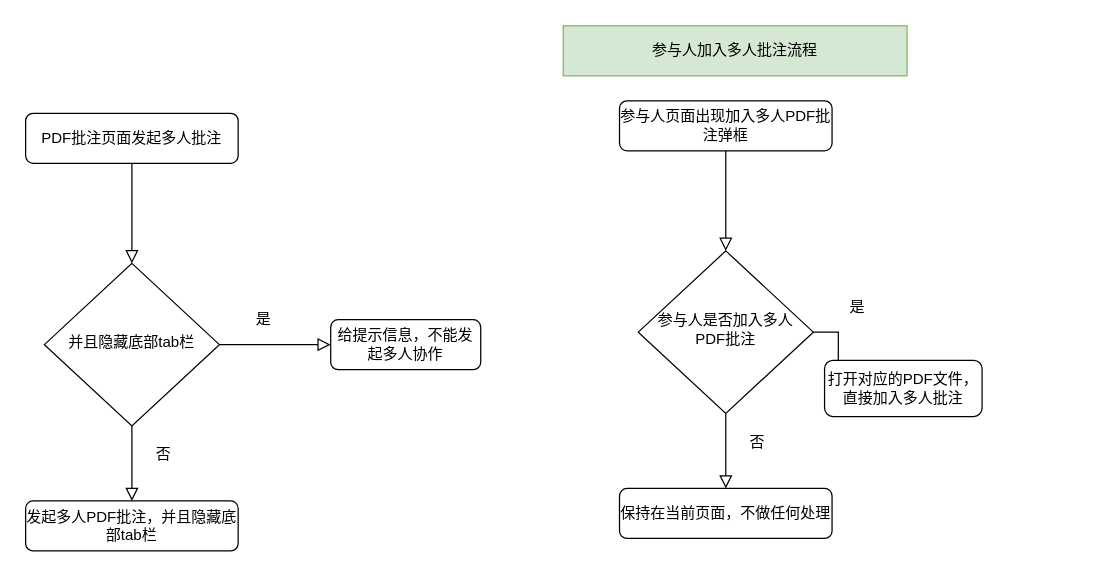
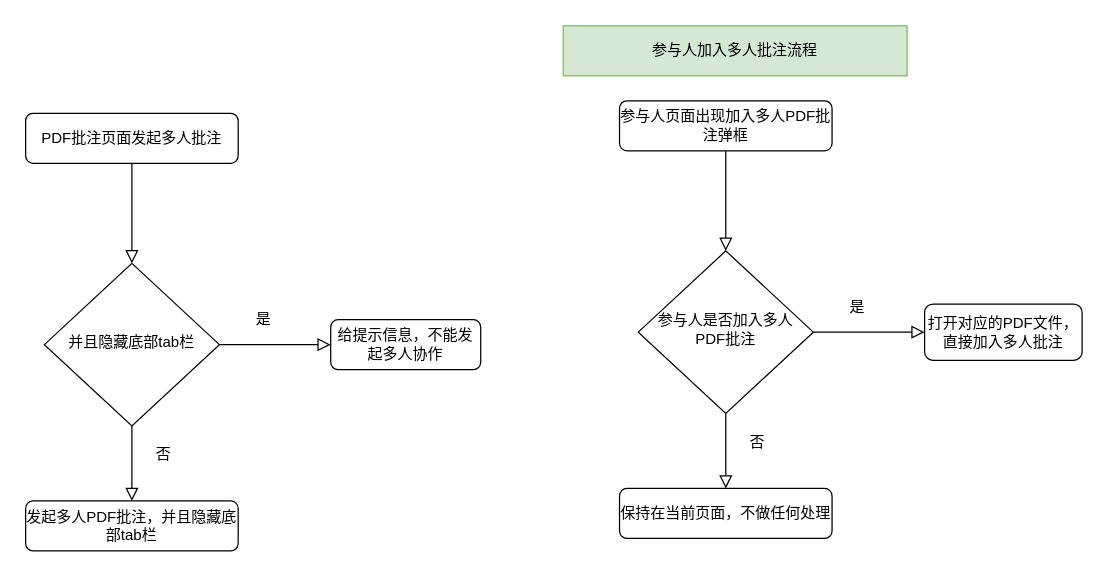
(903, 388) -> (1003, 332)
